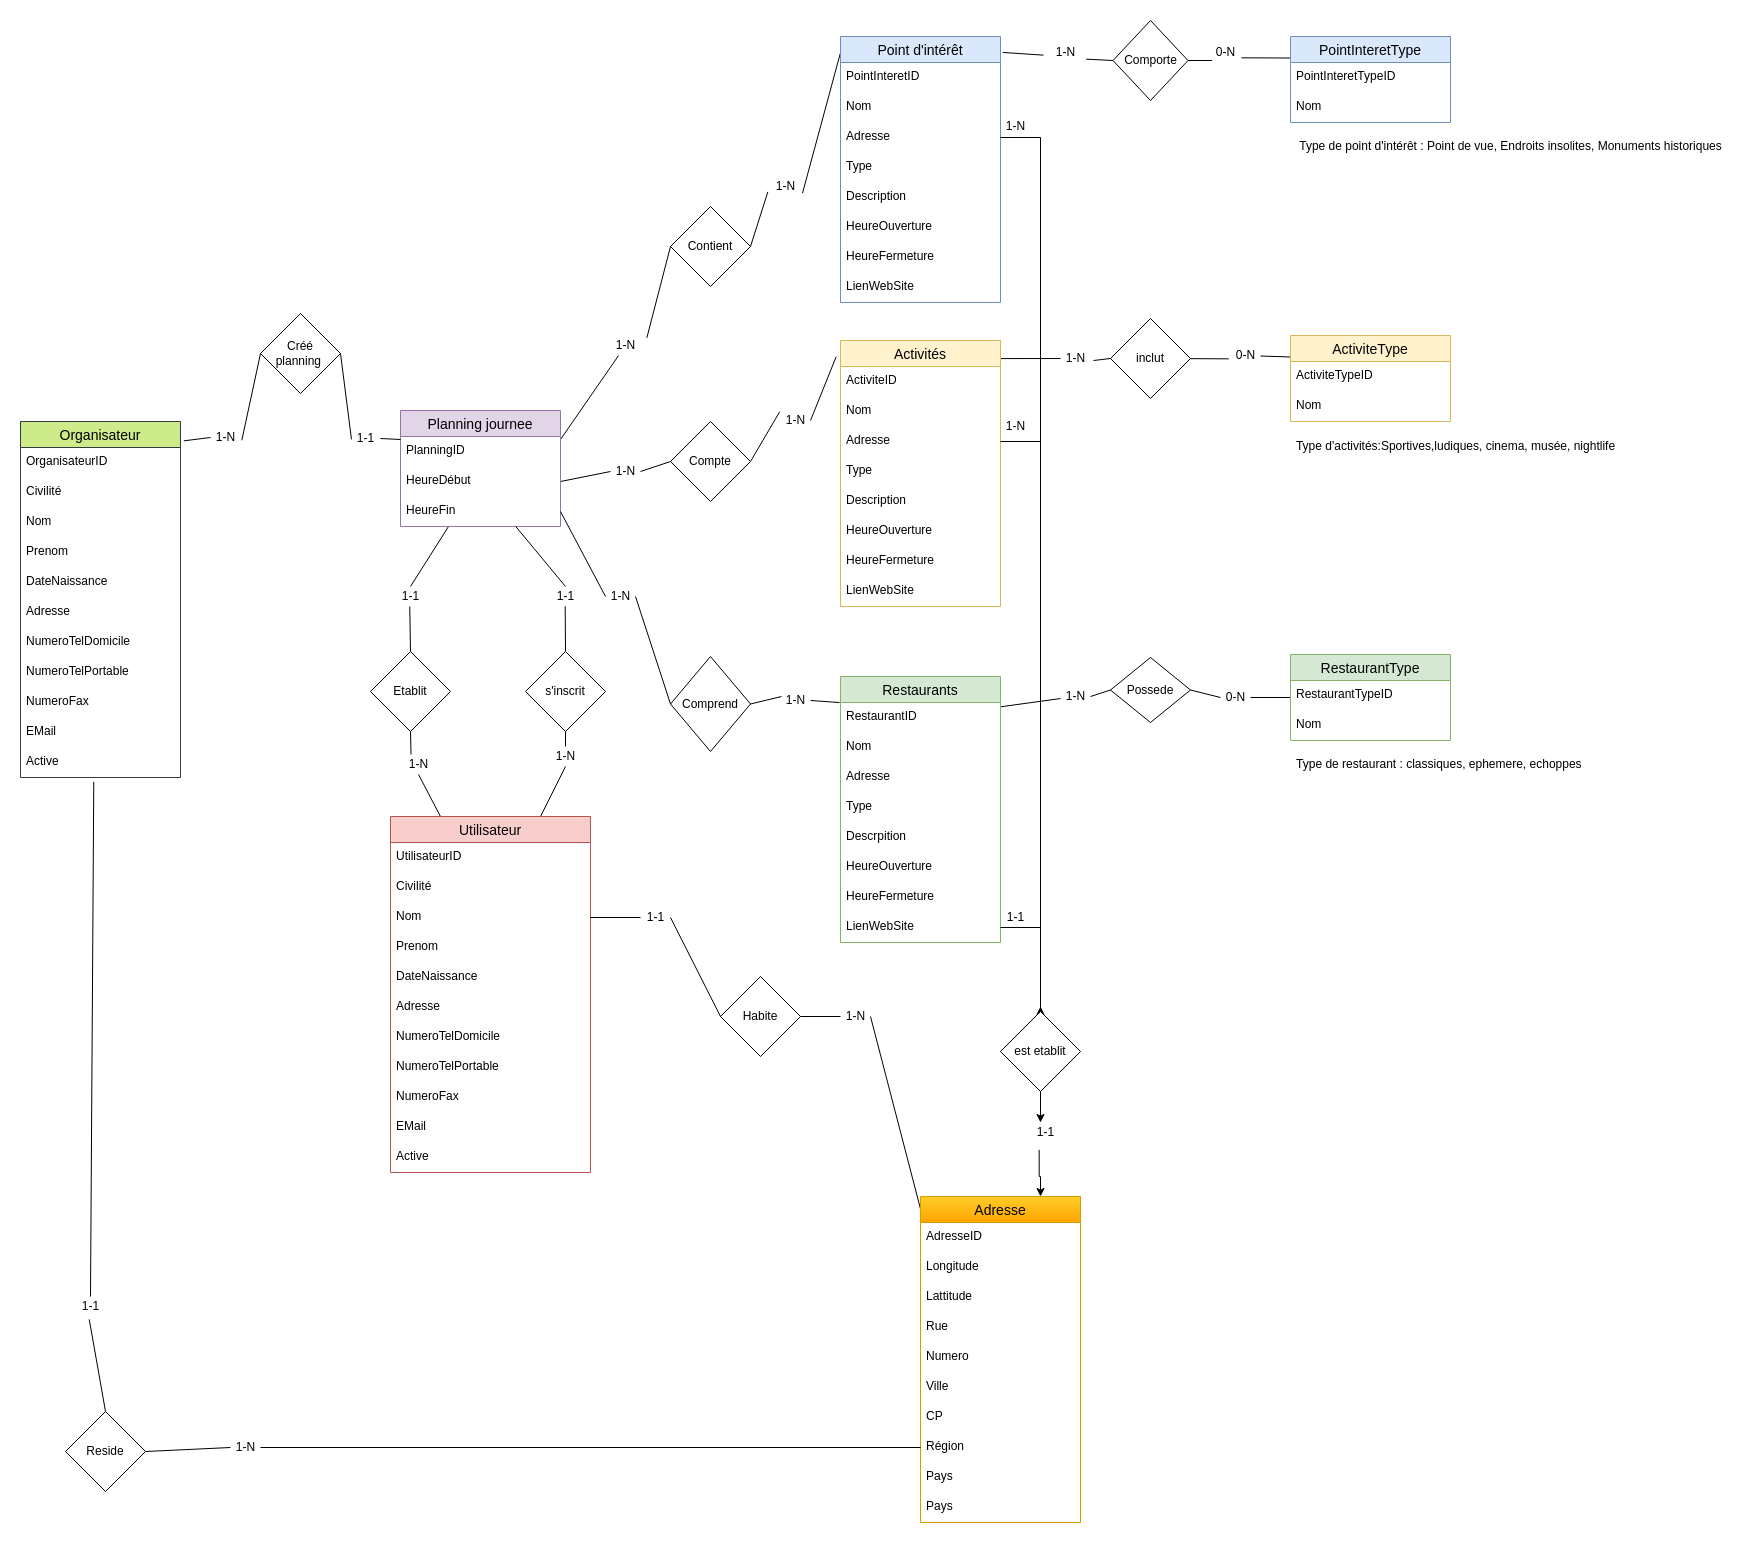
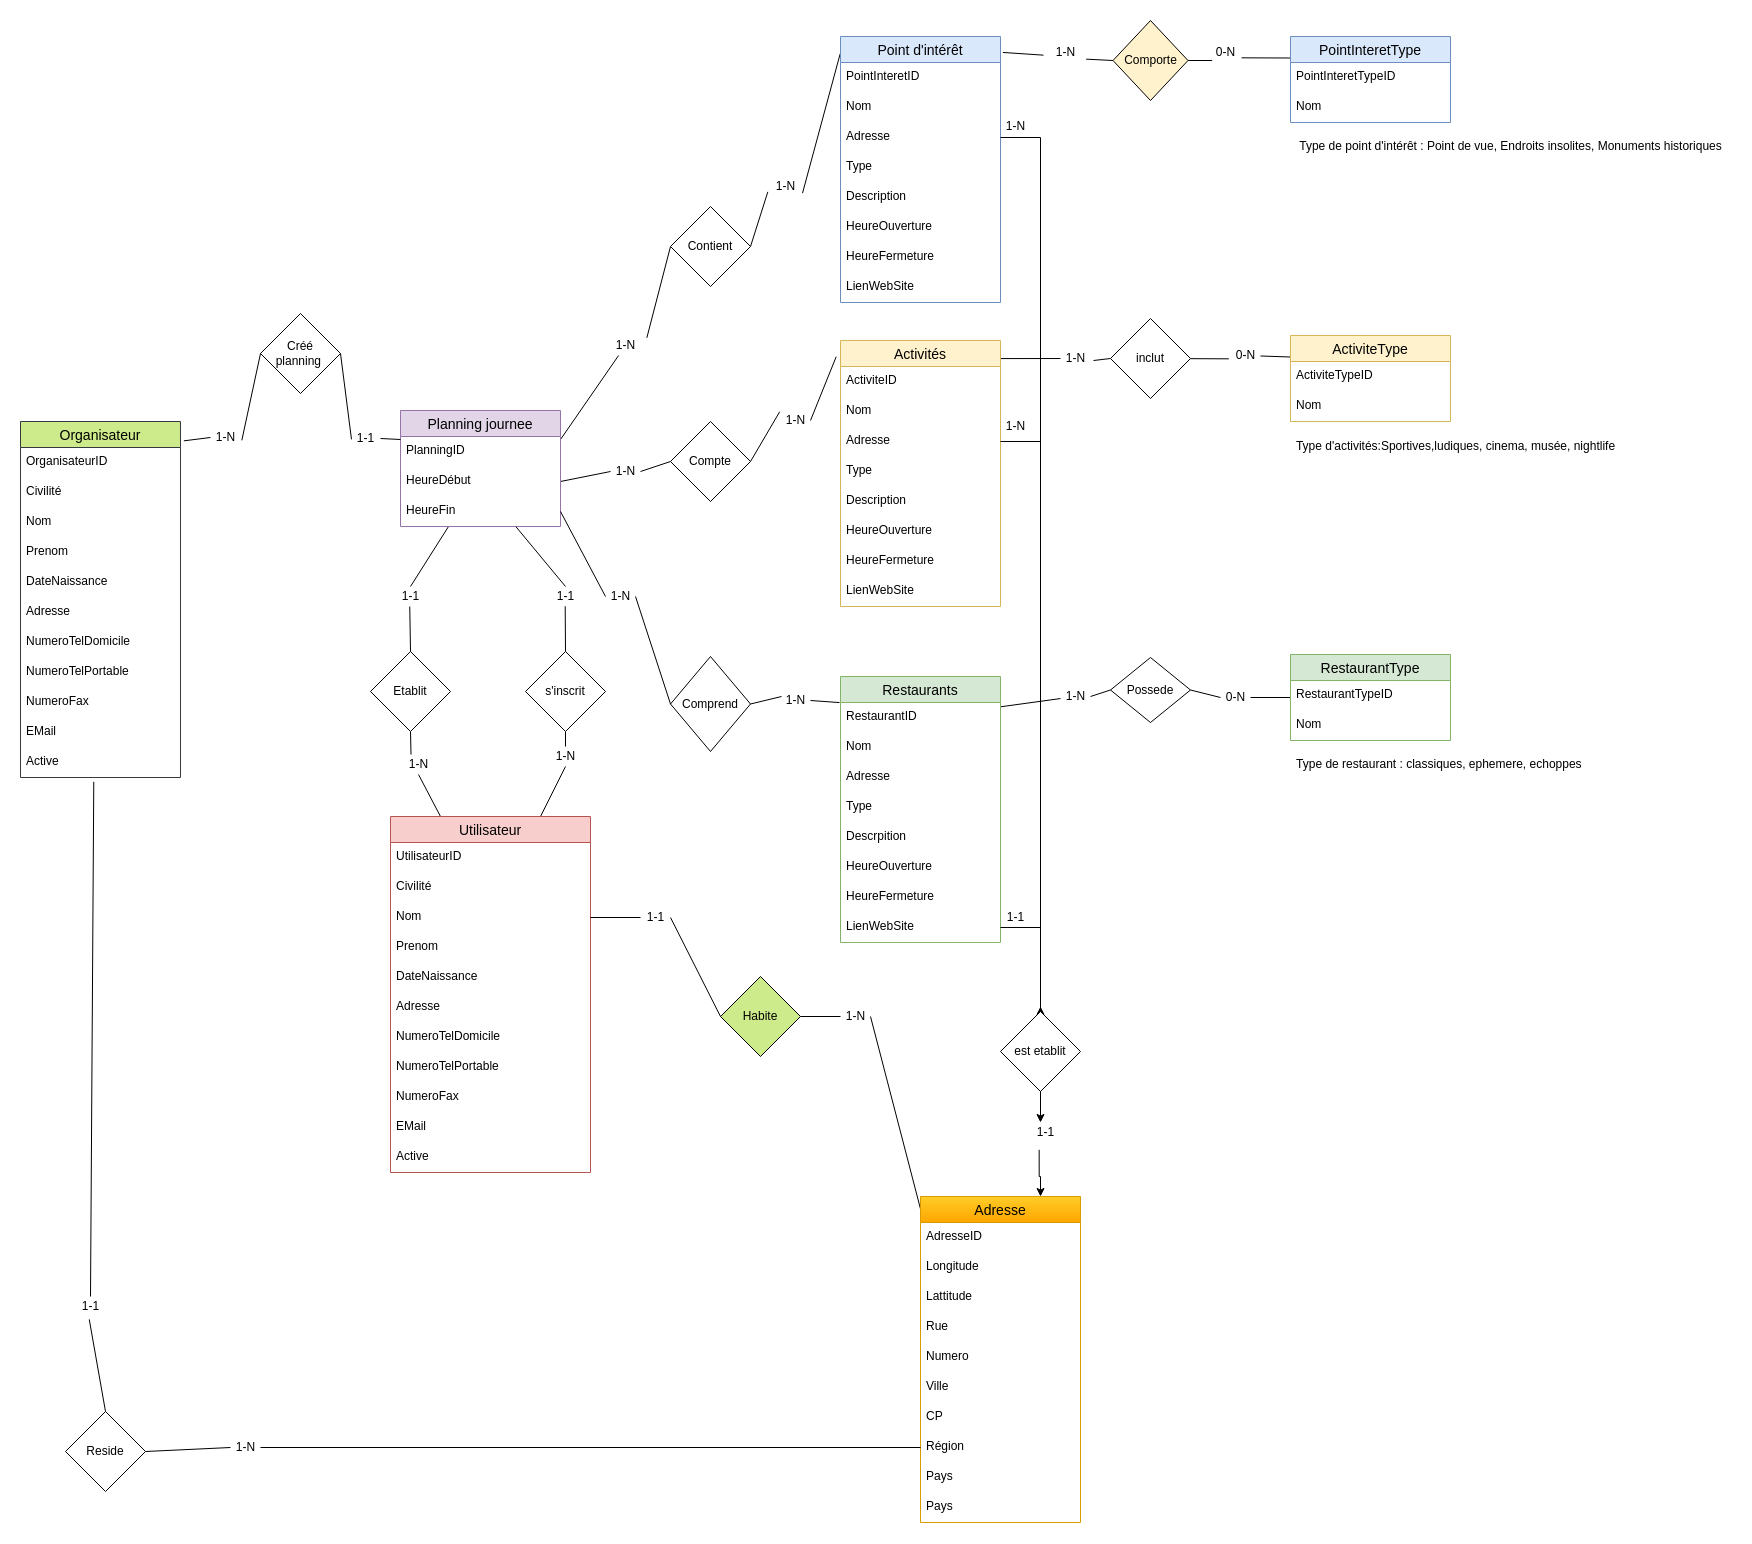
(1151, 61) -> (1151, 61)
(761, 1017) -> (761, 1017)
